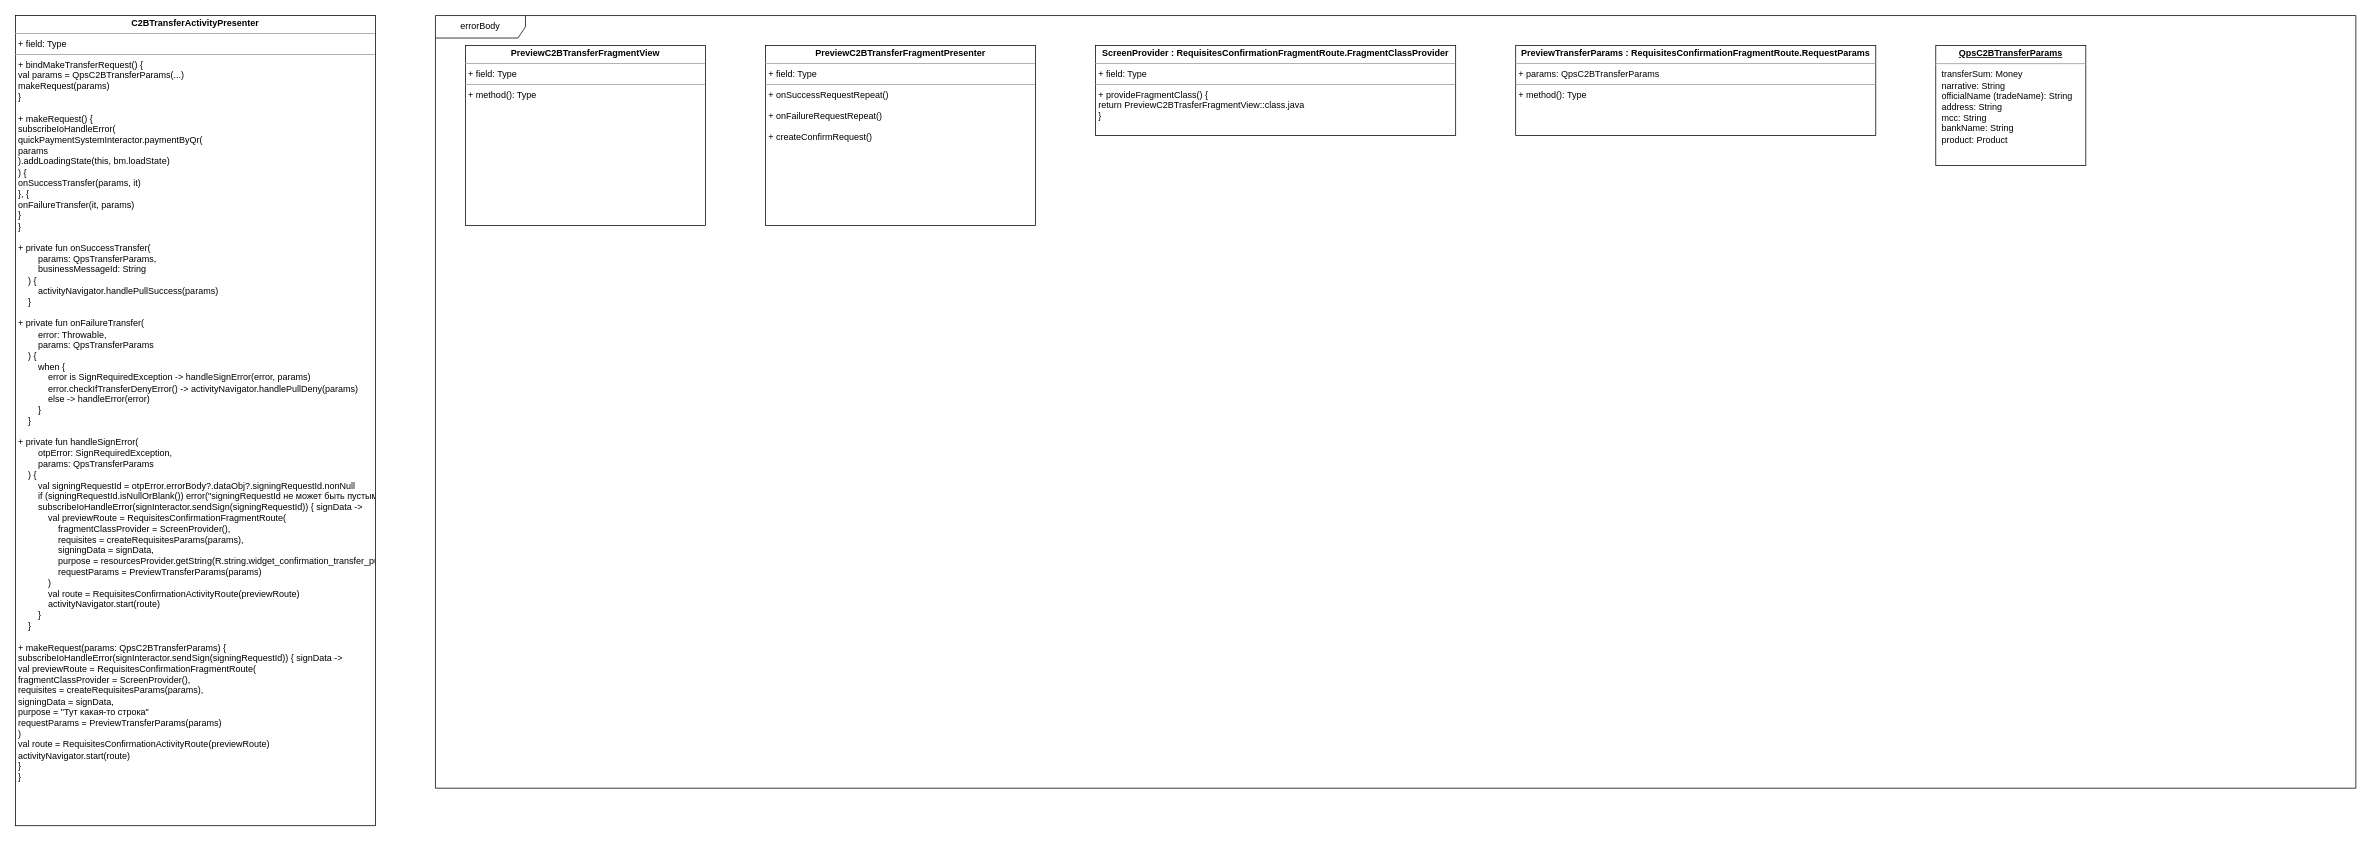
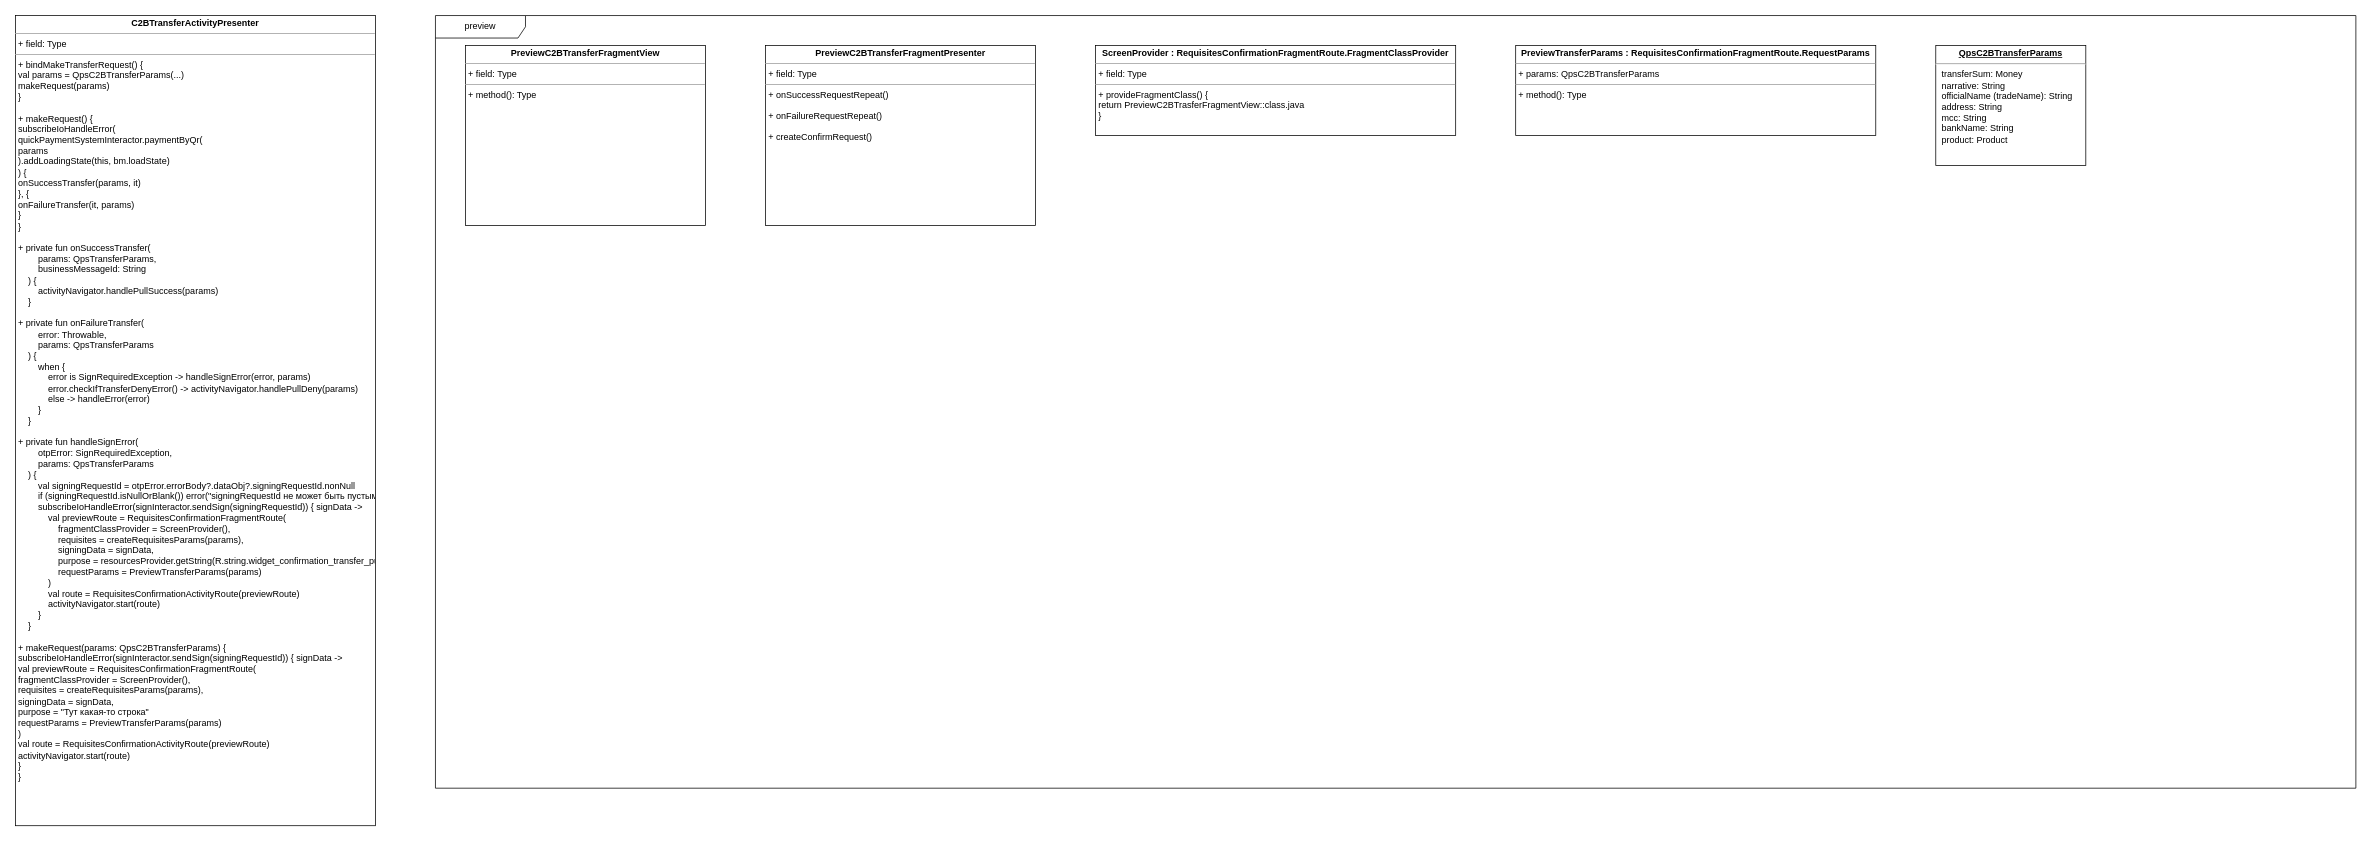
(480, 27) -> (480, 27)
